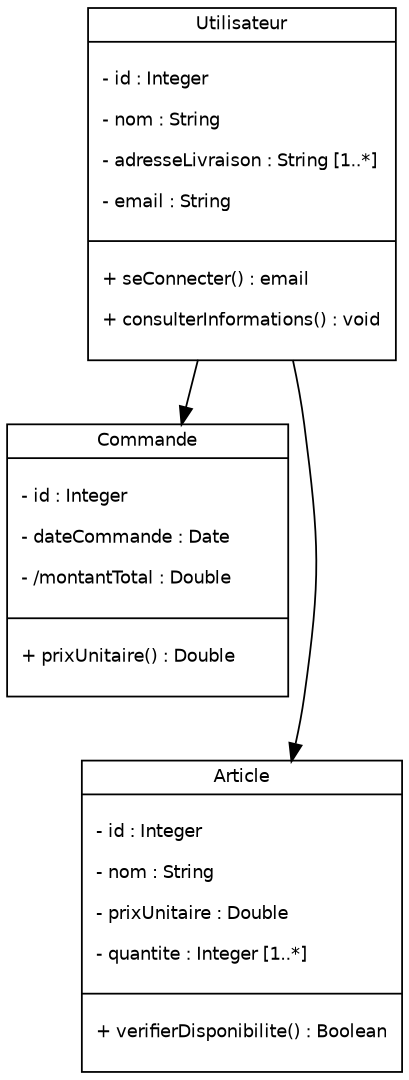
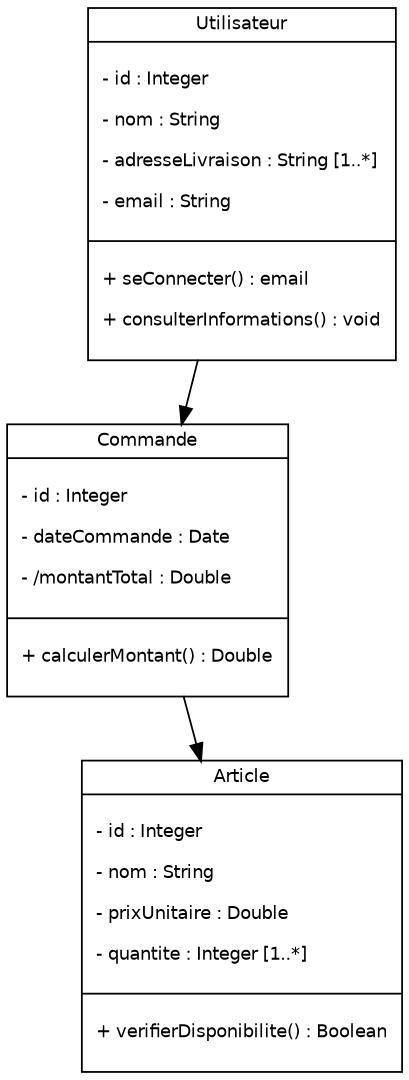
(316, 552) -> (190, 720)
(129, 657) -> (148, 657)
